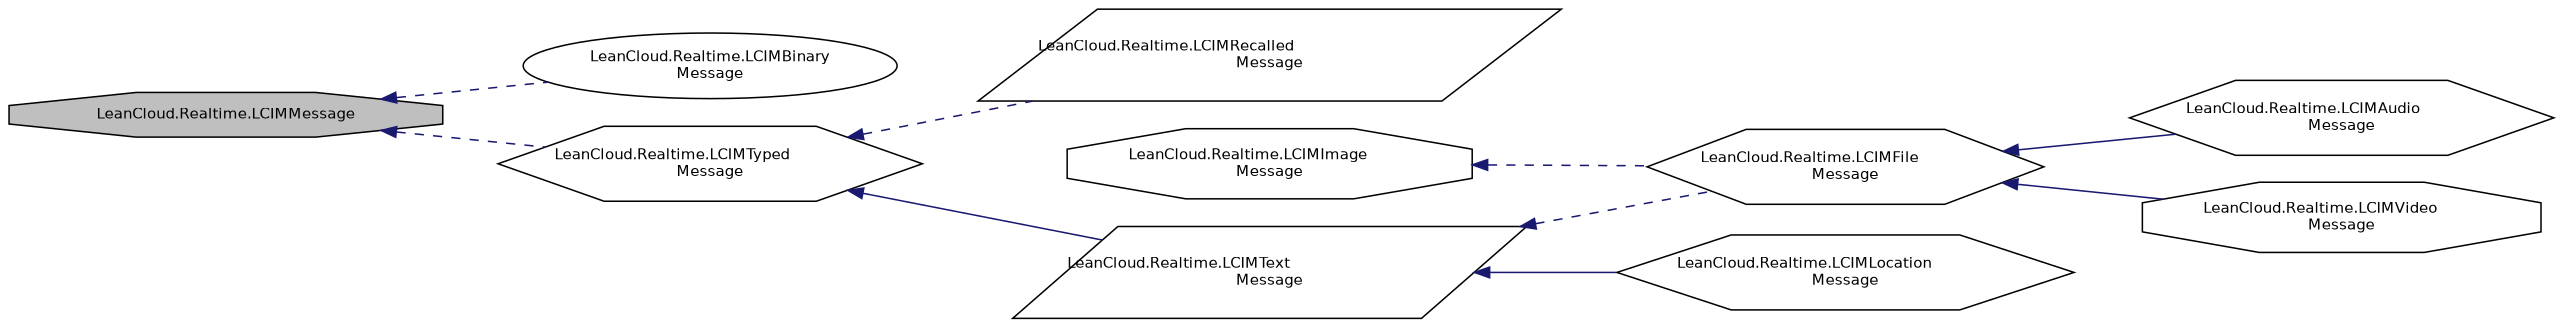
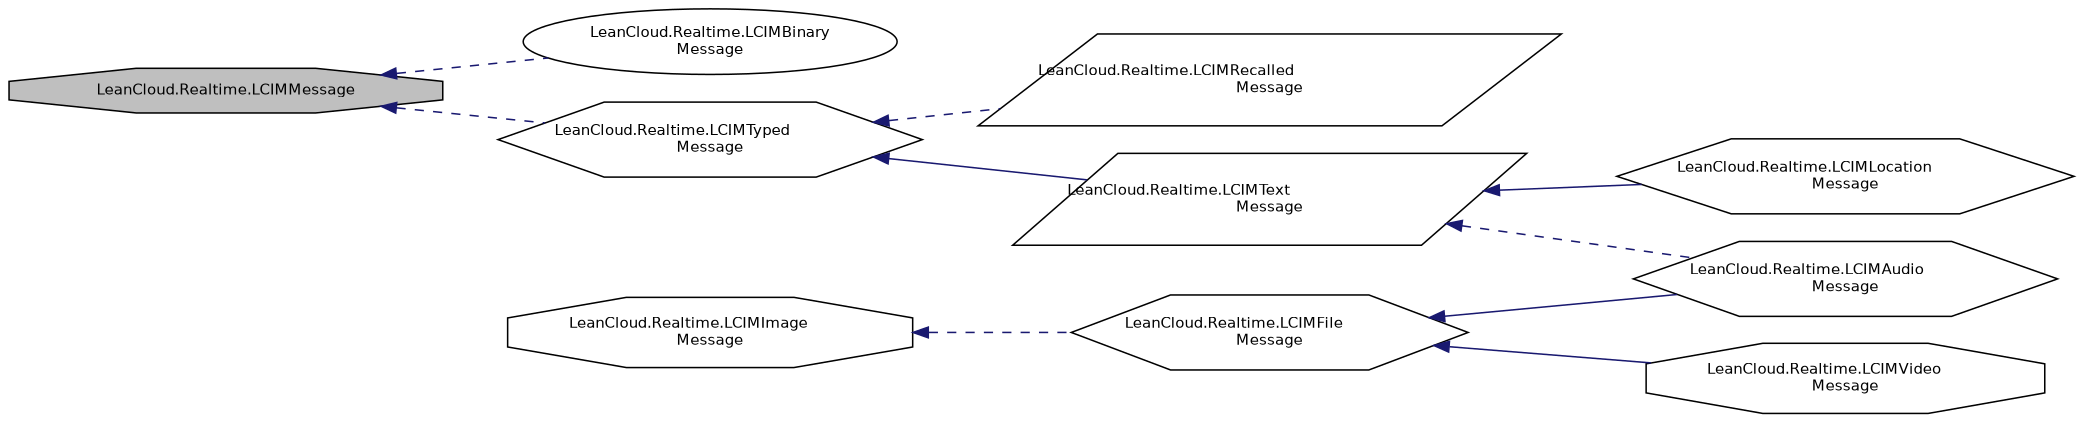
(1623, 207) -> (1577, 242)
